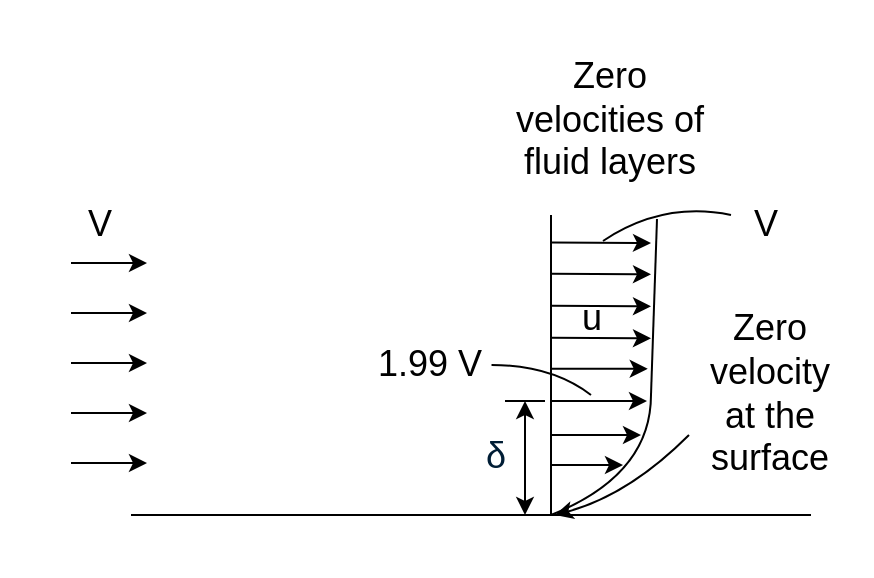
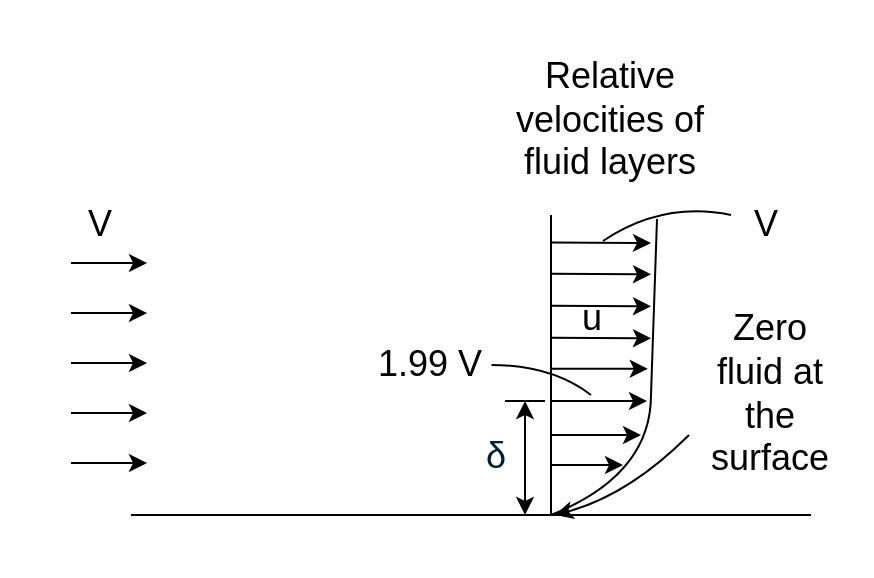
(611, 121) -> (611, 121)
(771, 395) -> (771, 395)
